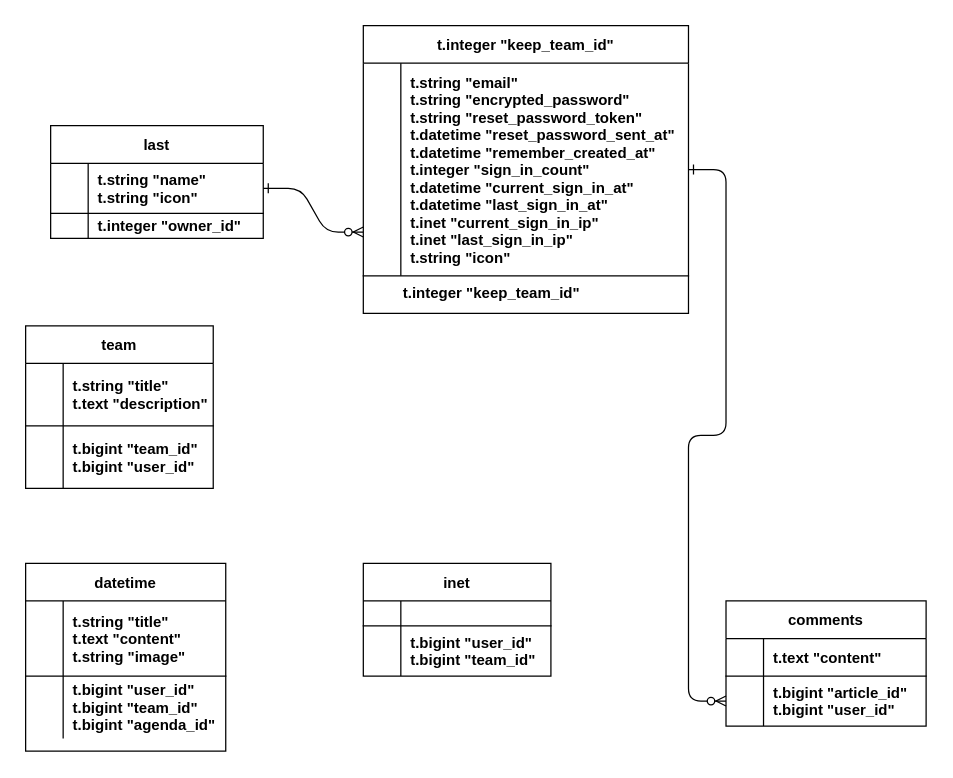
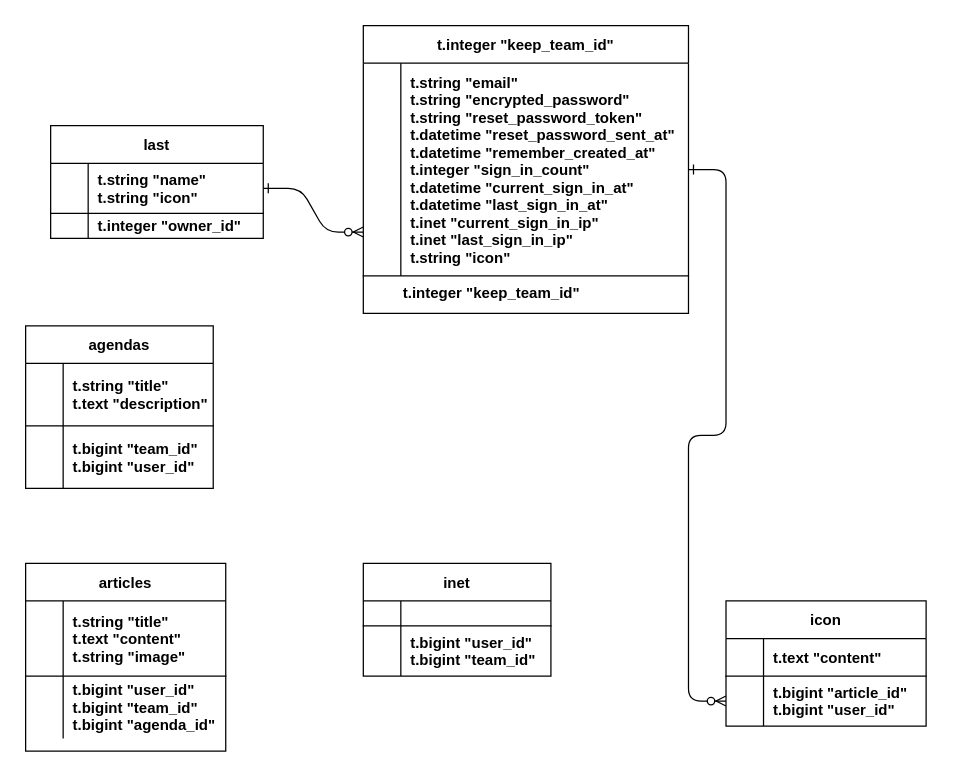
(119, 345) -> (119, 345)
(125, 583) -> (125, 583)
(825, 620) -> (825, 620)
